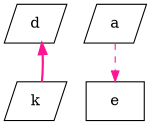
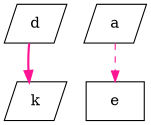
(43, 68) -> (28, 57)
